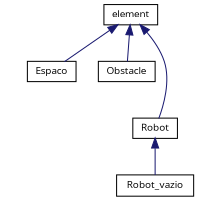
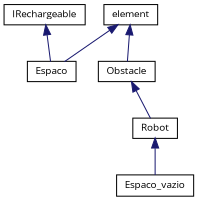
none -> (45, 15)
(166, 73) -> (143, 105)
(155, 186) -> (155, 186)
